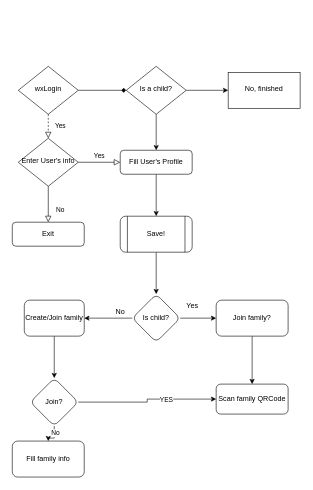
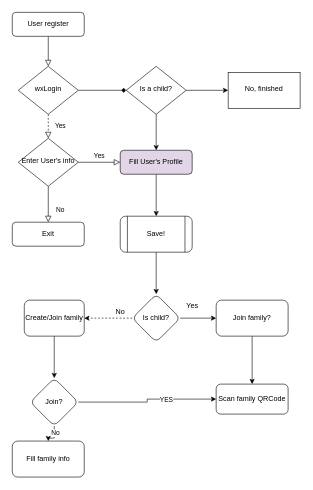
none -> (48, 24)
none -> (48, 48)
(156, 162) -> (156, 162)
(110, 318) -> (110, 318)
